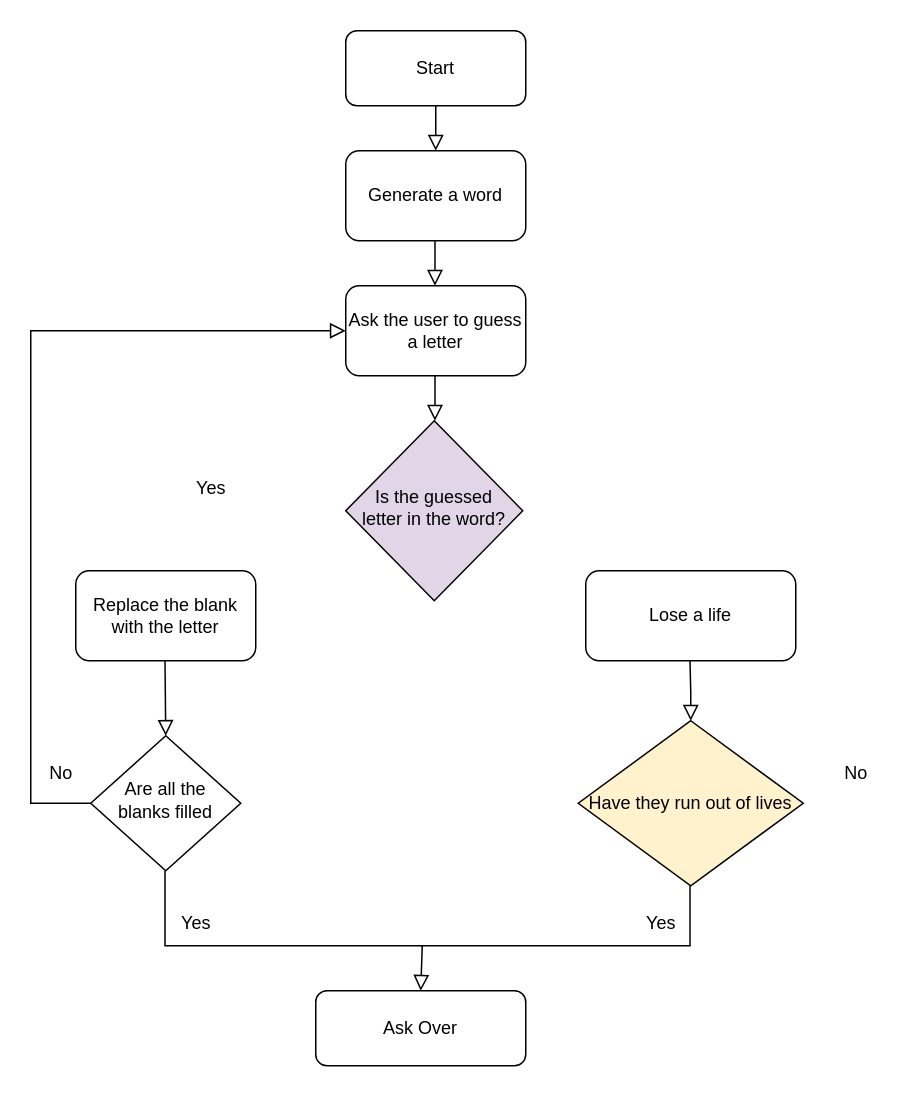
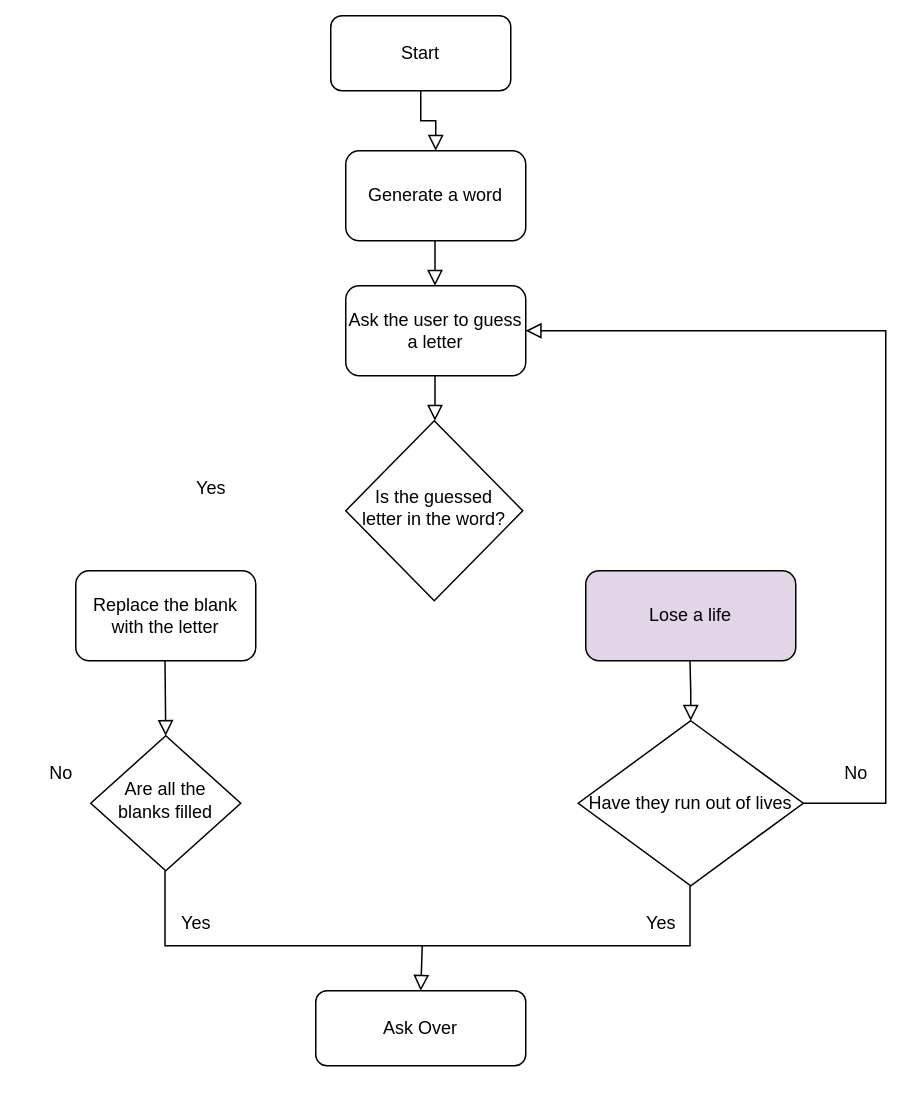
(436, 68) -> (421, 53)
none -> (886, 436)
(31, 448) -> none
(434, 511) -> (434, 511)
(691, 616) -> (691, 616)
(691, 803) -> (691, 803)
